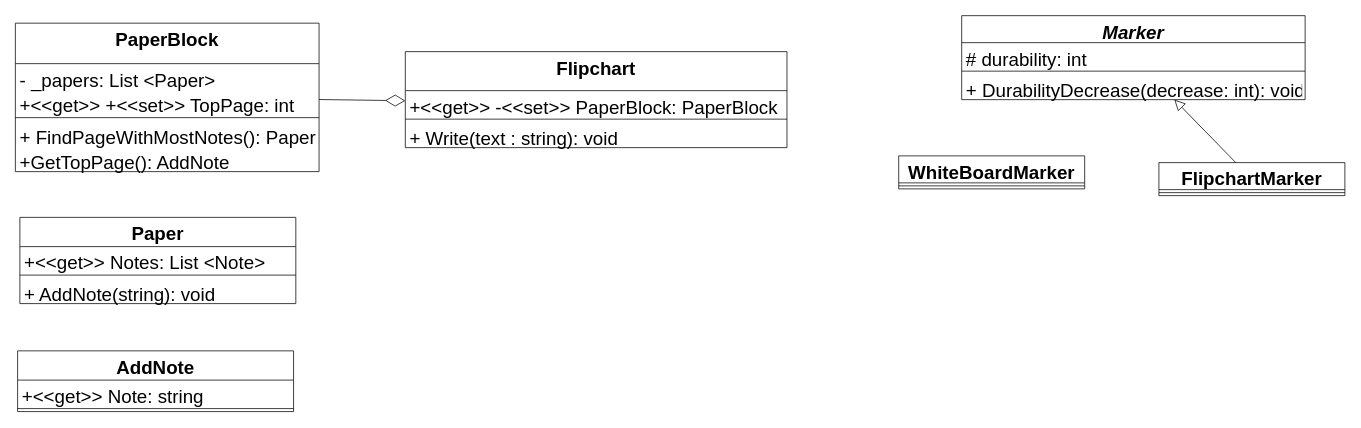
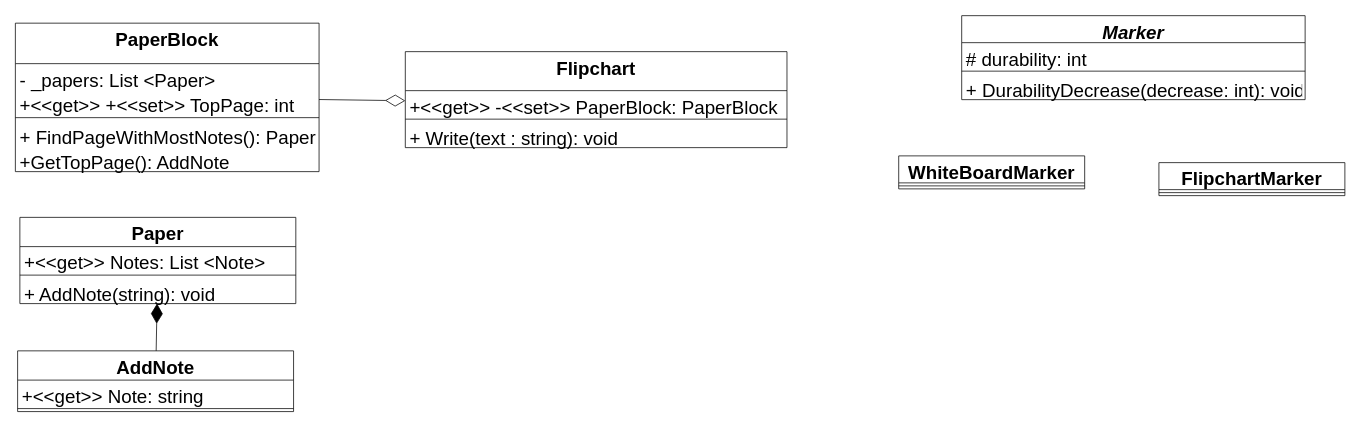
(1209, 135) -> none
none -> (156, 337)
